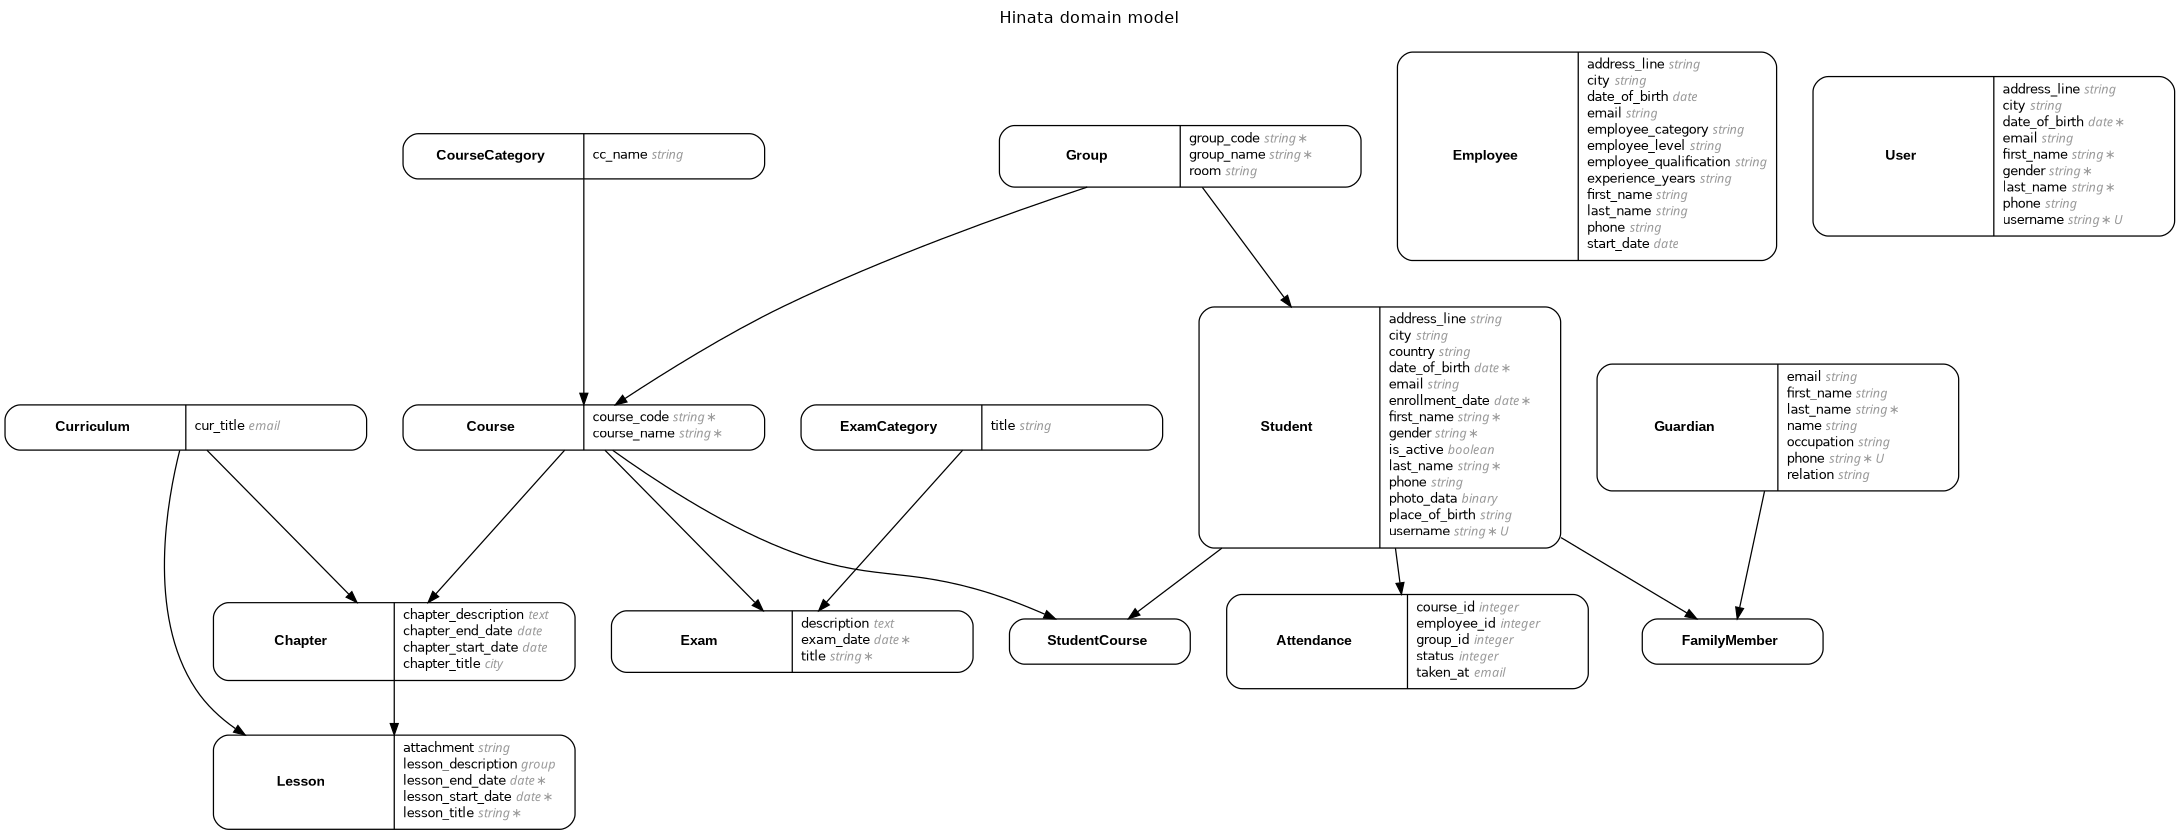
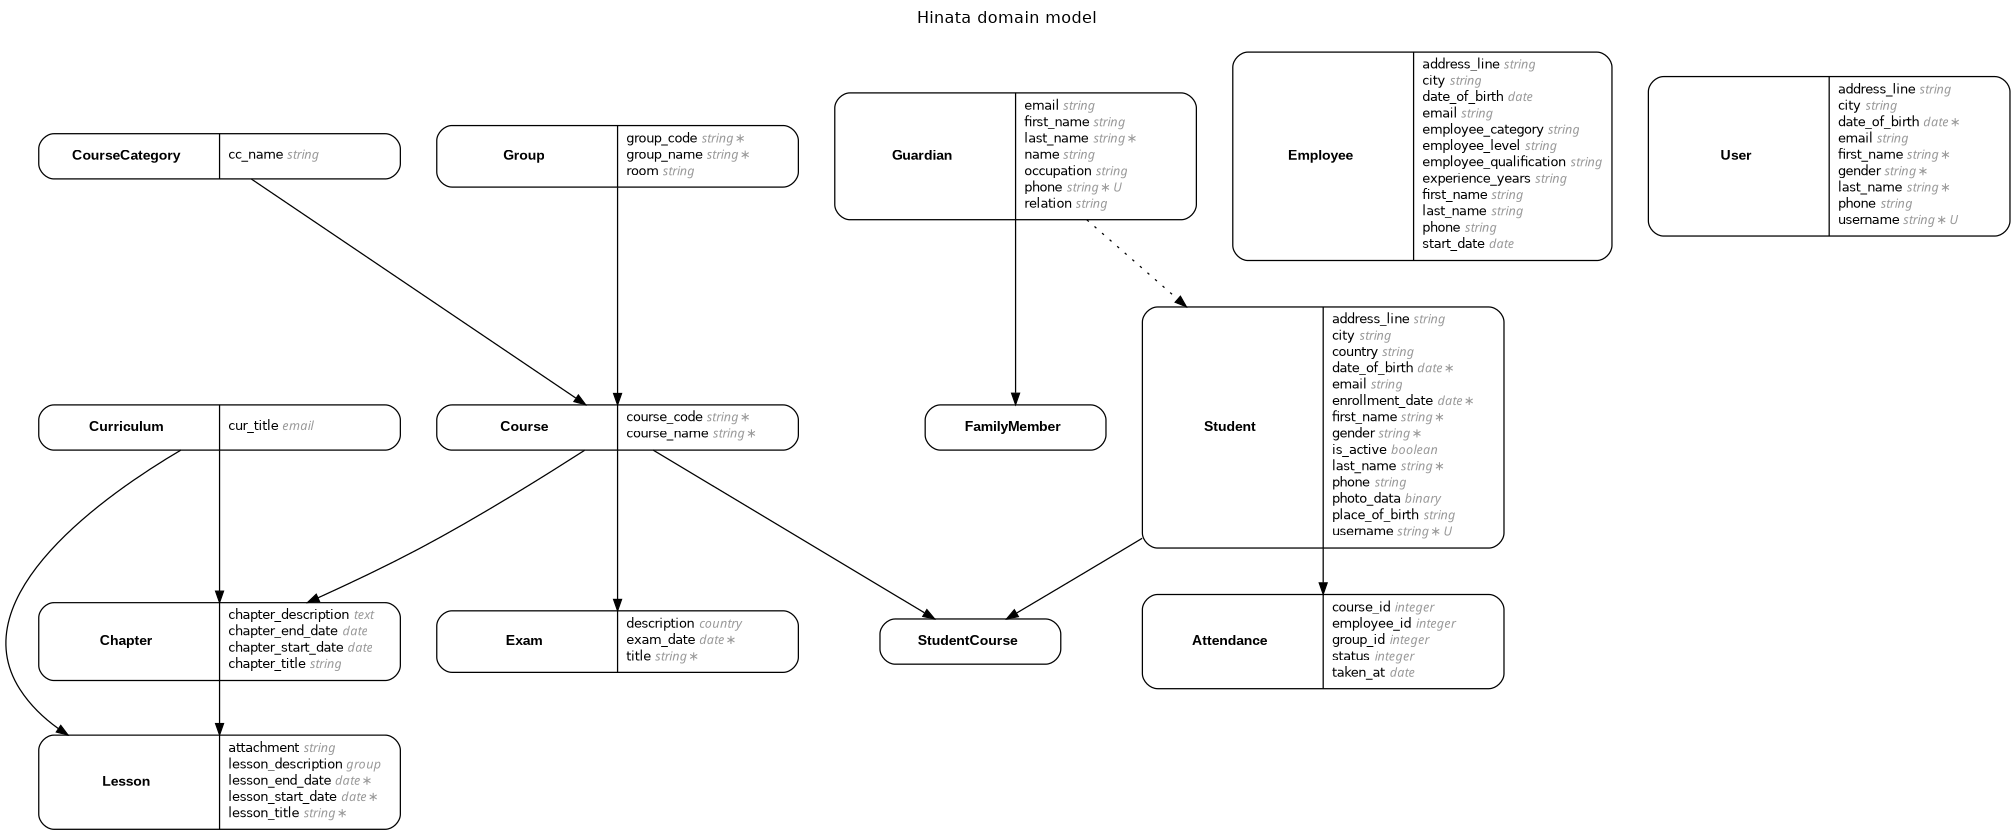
(1243, 242) -> none
(982, 428) -> none
(1624, 575) -> none
(884, 624) -> (721, 624)
(494, 664) -> (326, 664)
(1490, 673) -> (1403, 673)
